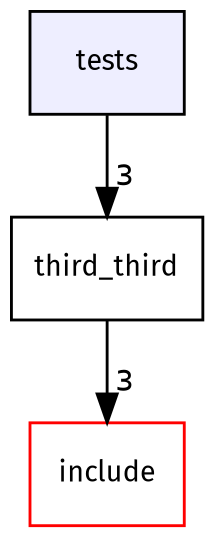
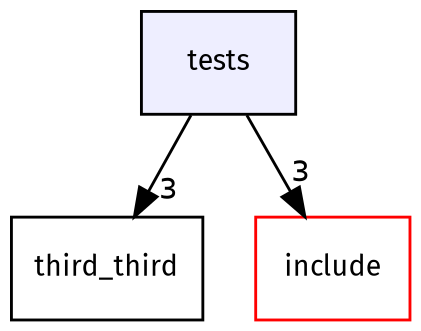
(107, 357) -> (269, 153)
